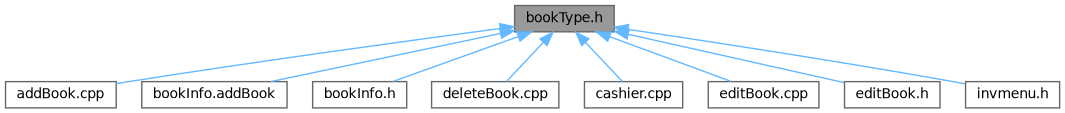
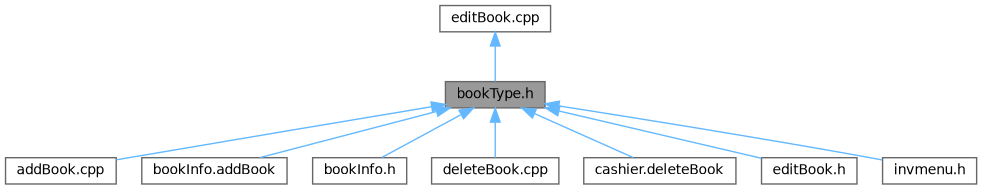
(670, 59) -> (495, 64)
(634, 95) -> (660, 171)
